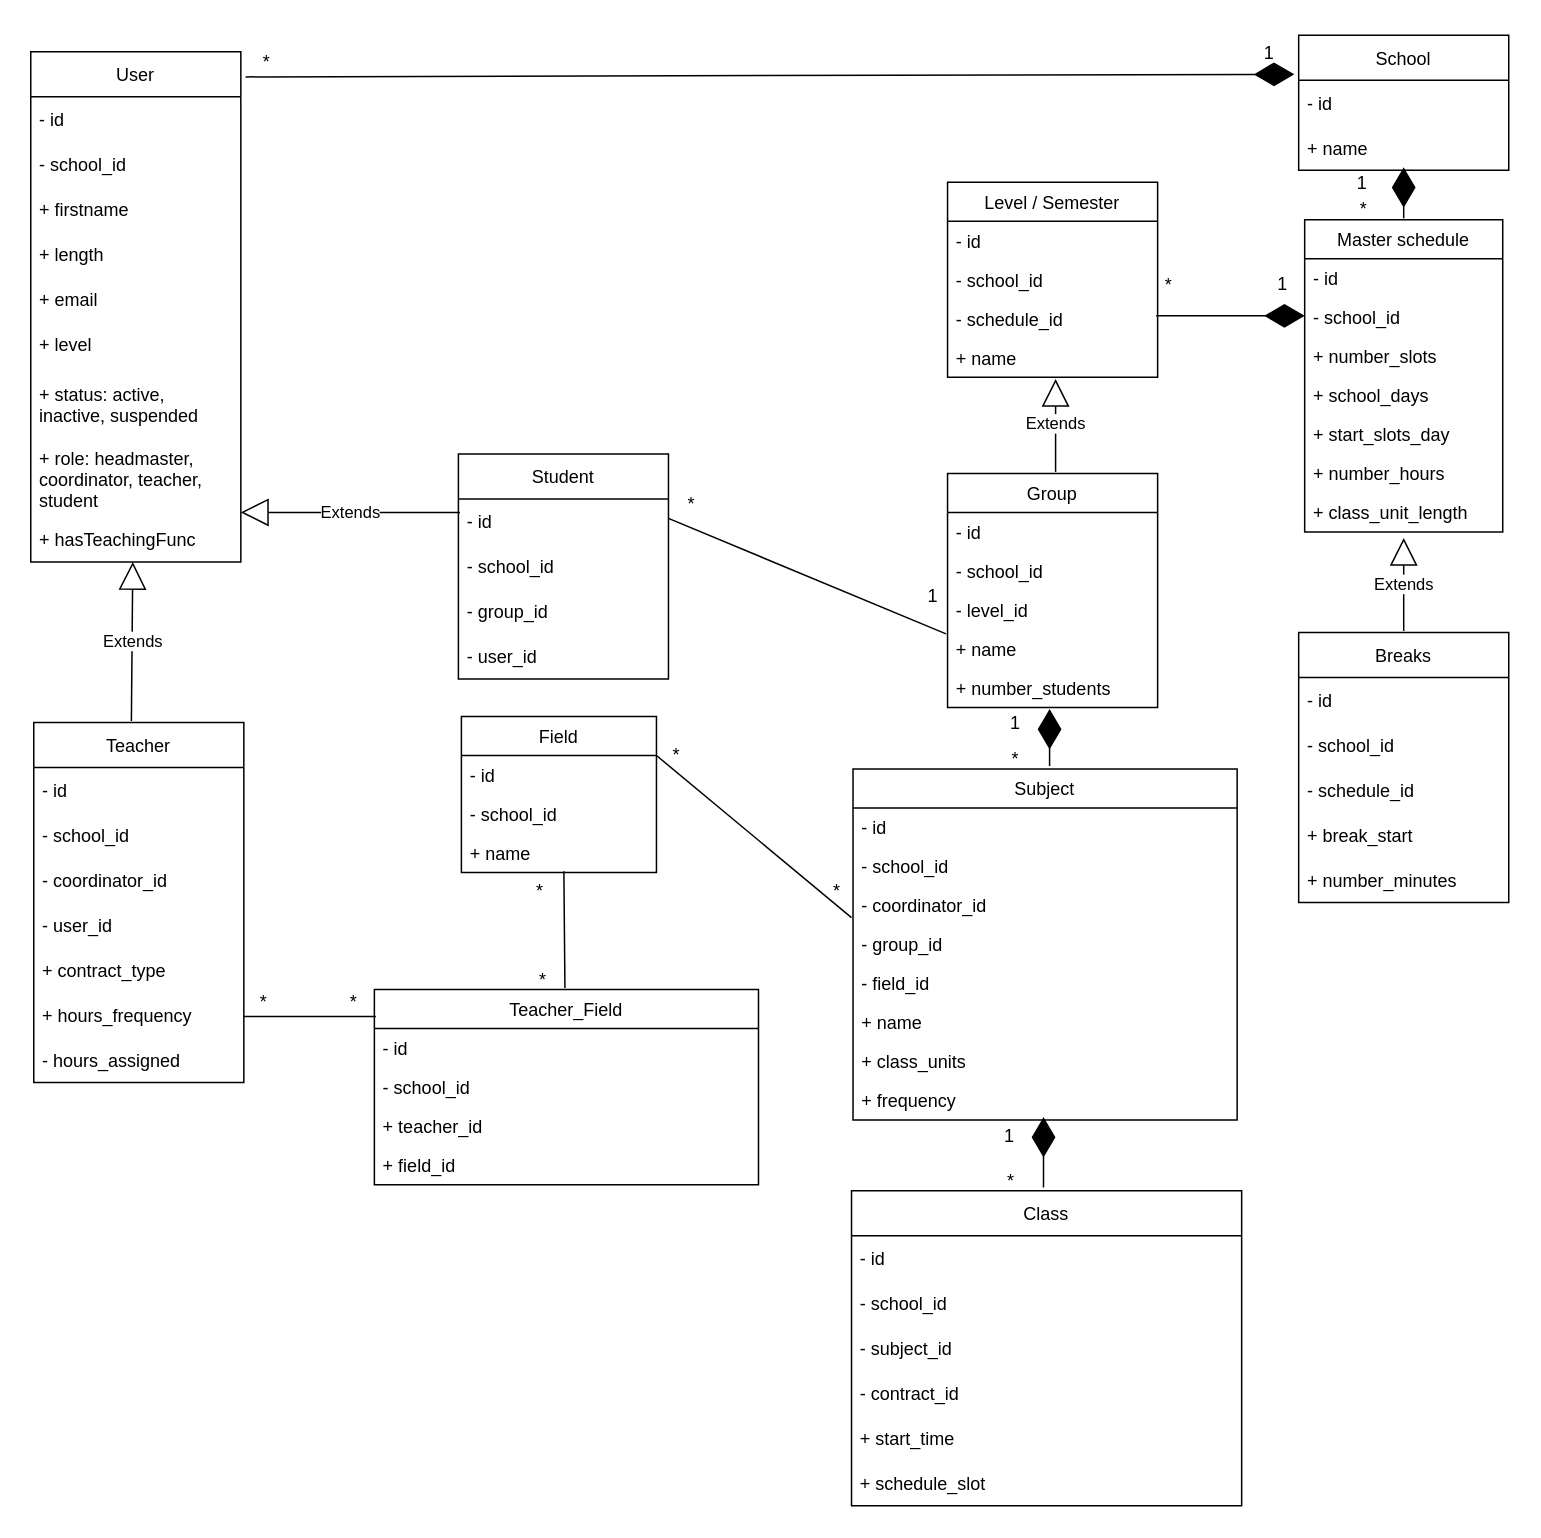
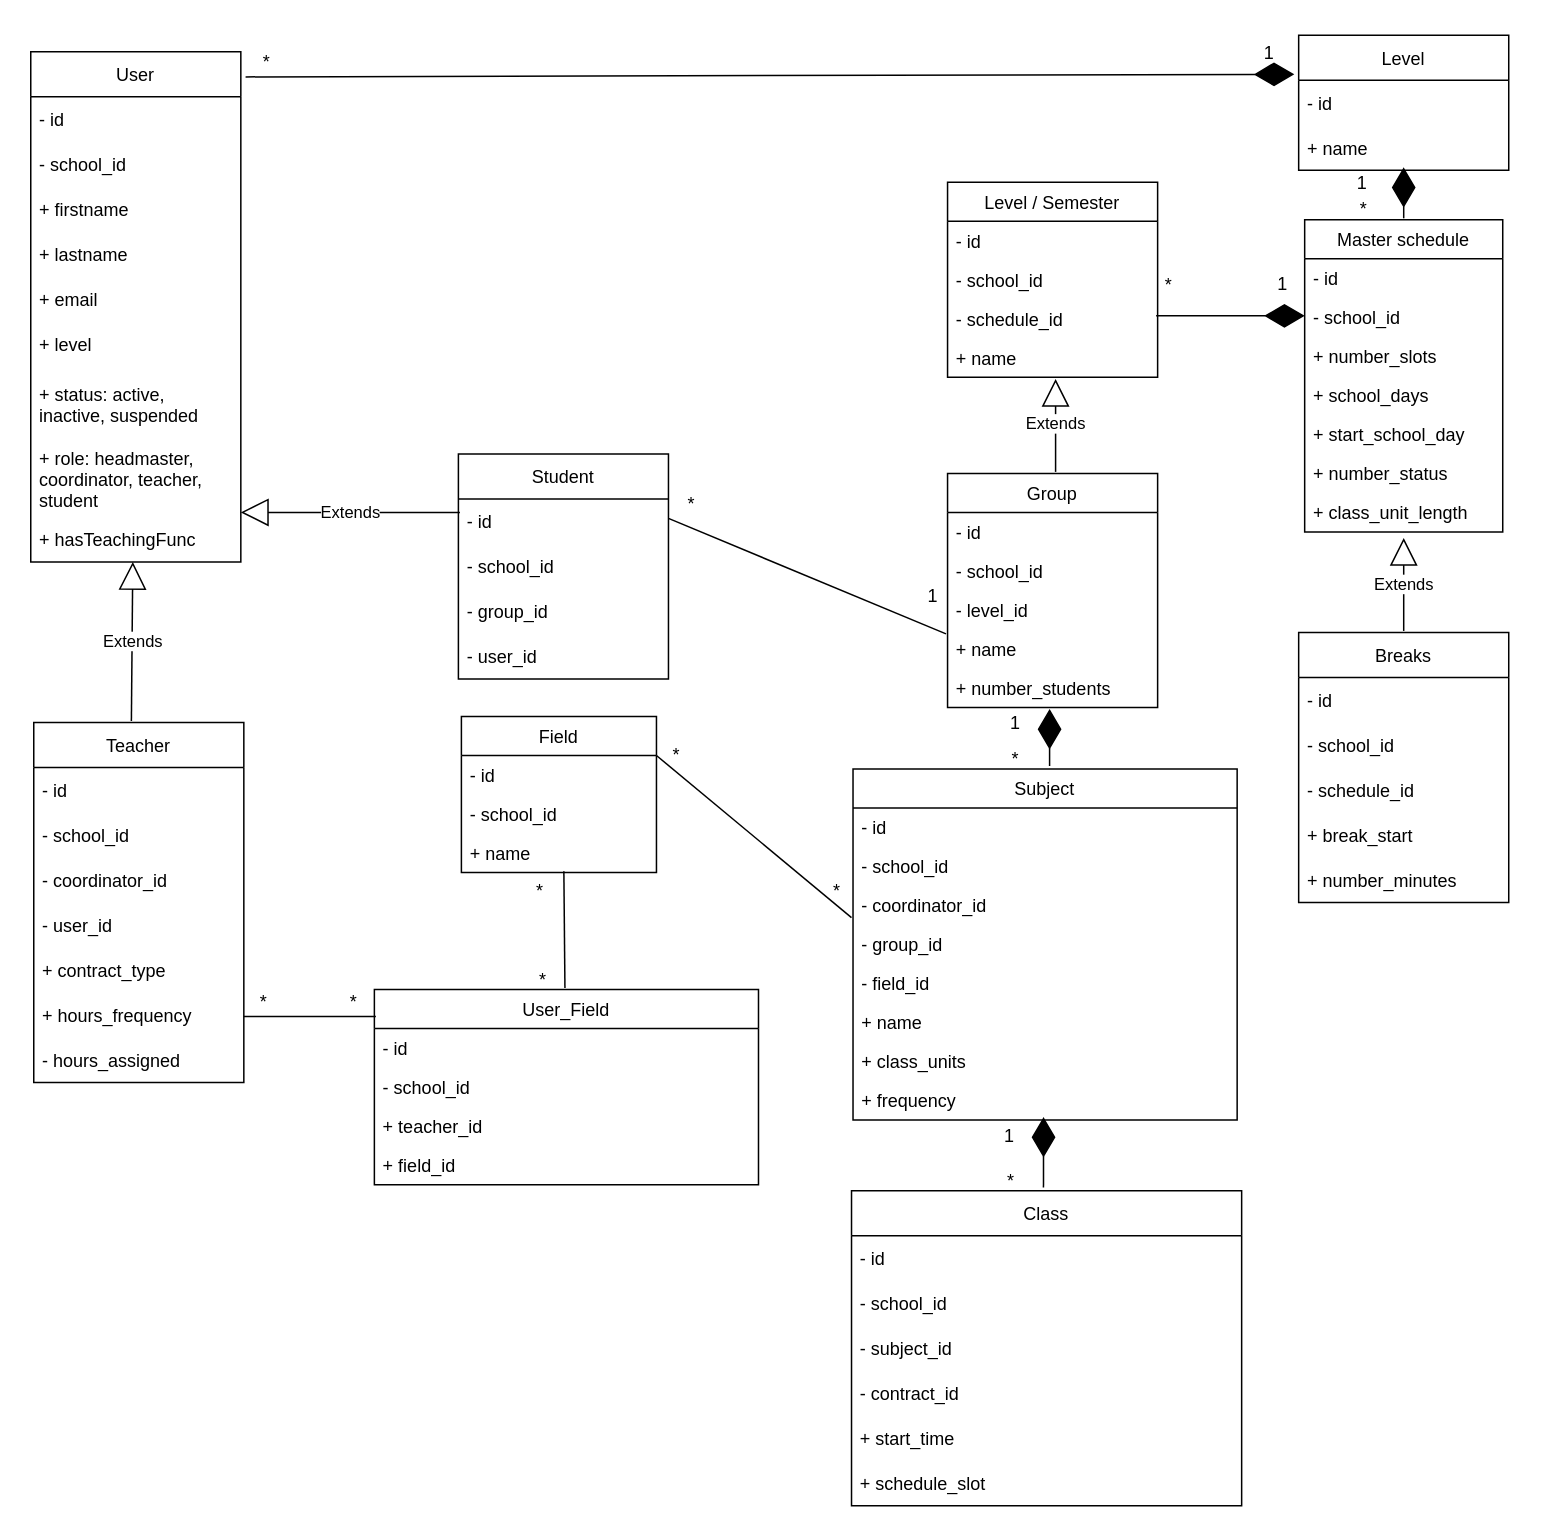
(1403, 59) -> (1403, 59)
(75, 255) -> (85, 255)
(1396, 435) -> (1401, 435)
(1381, 474) -> (1386, 474)
(566, 1010) -> (566, 1010)
